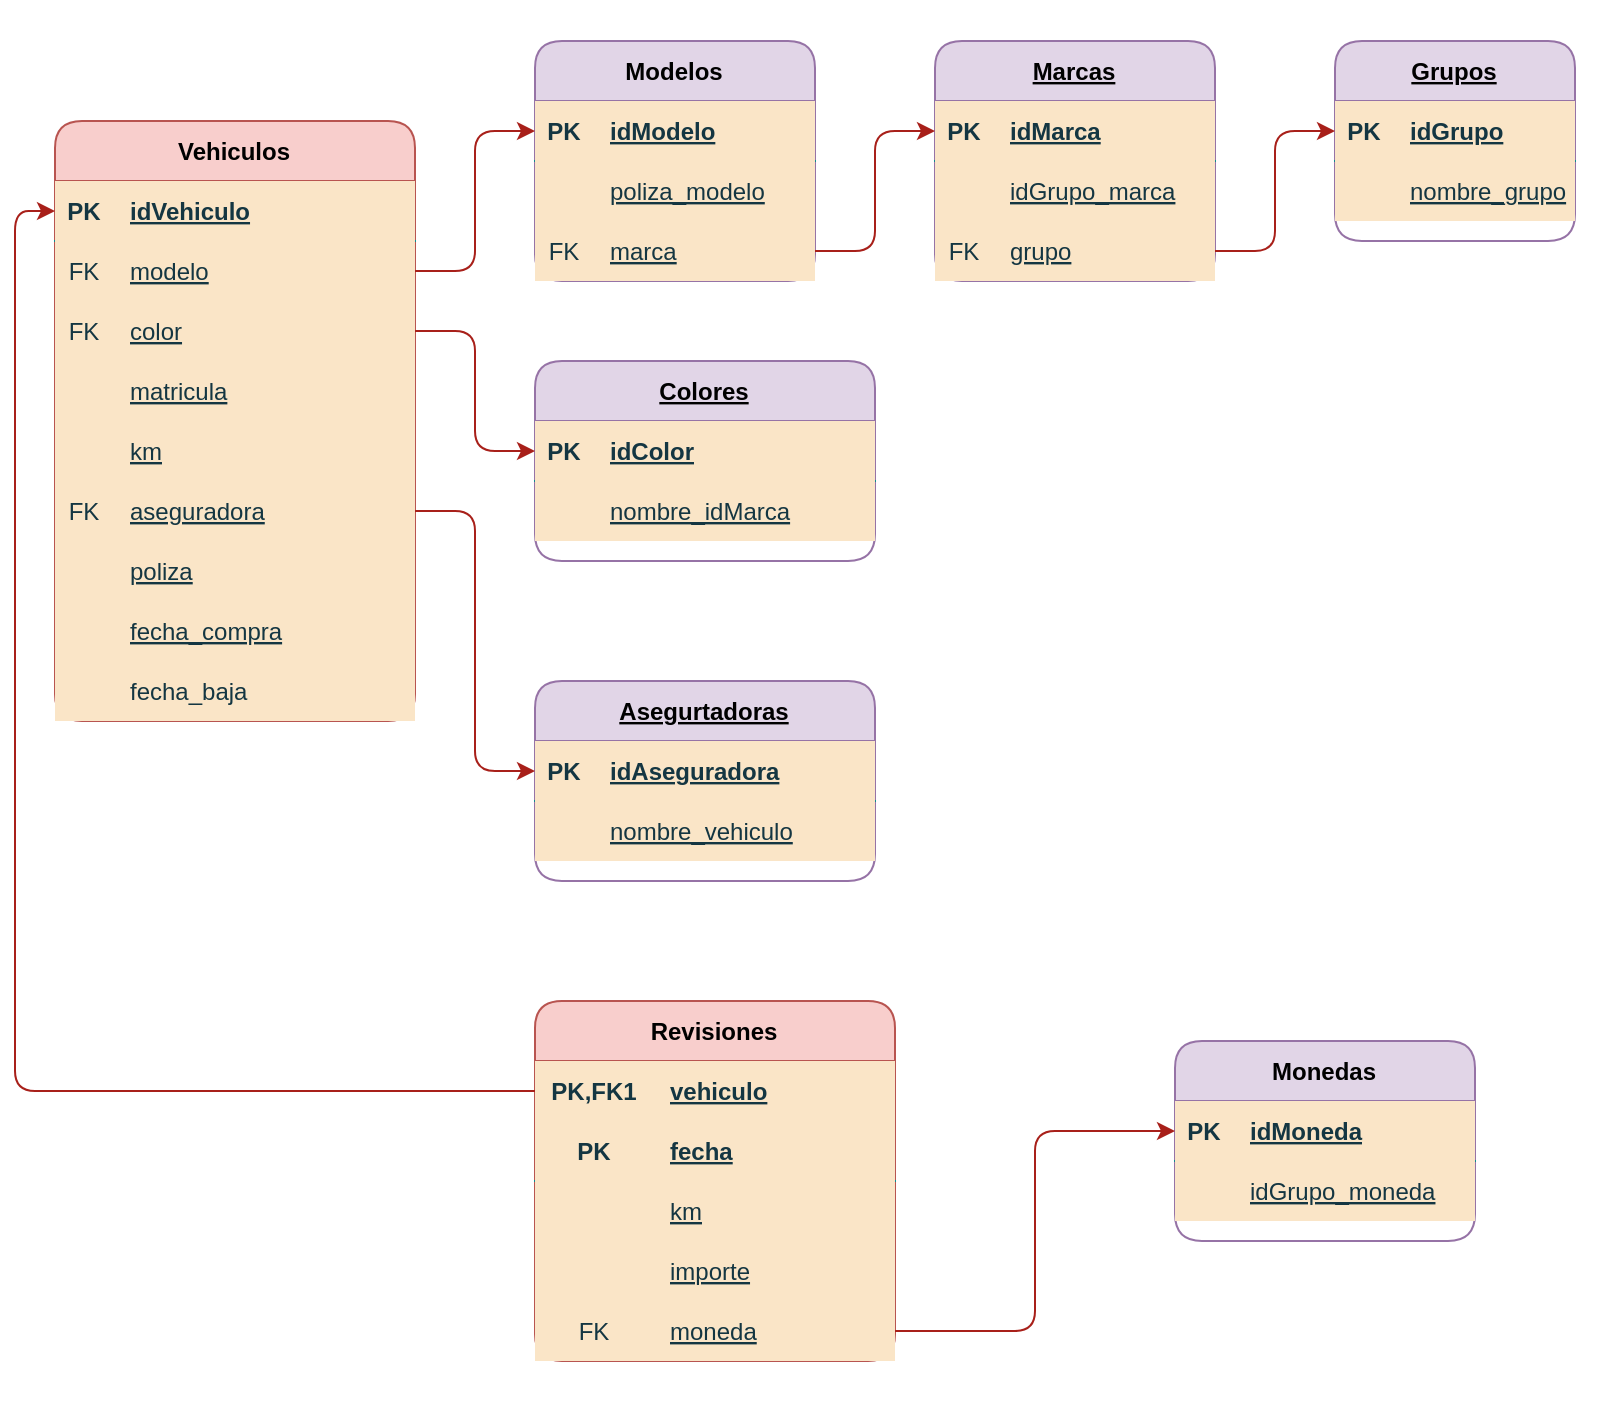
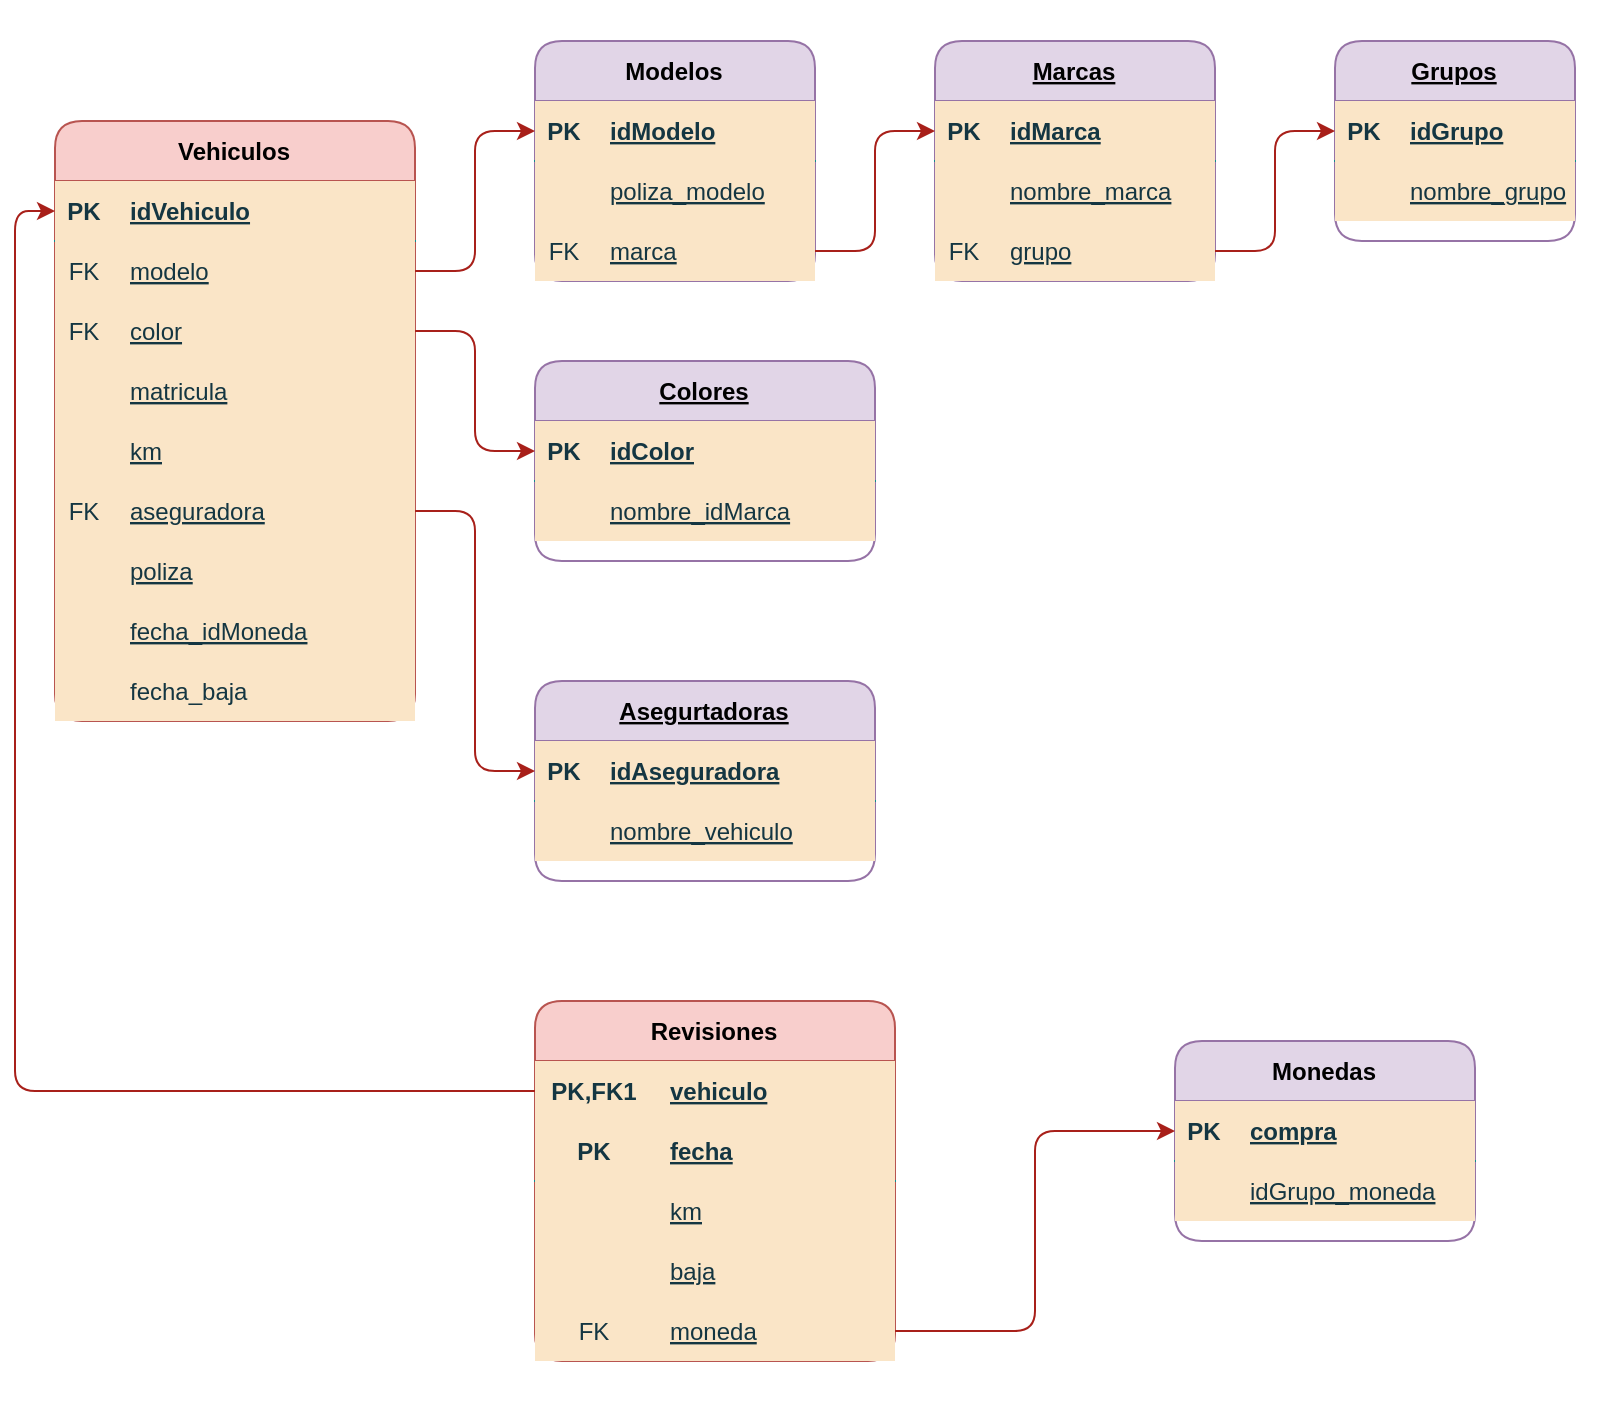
(1094, 192) -> (1091, 192)
(211, 632) -> (221, 632)
(1301, 1132) -> (1290, 1132)
(714, 1272) -> (697, 1272)
